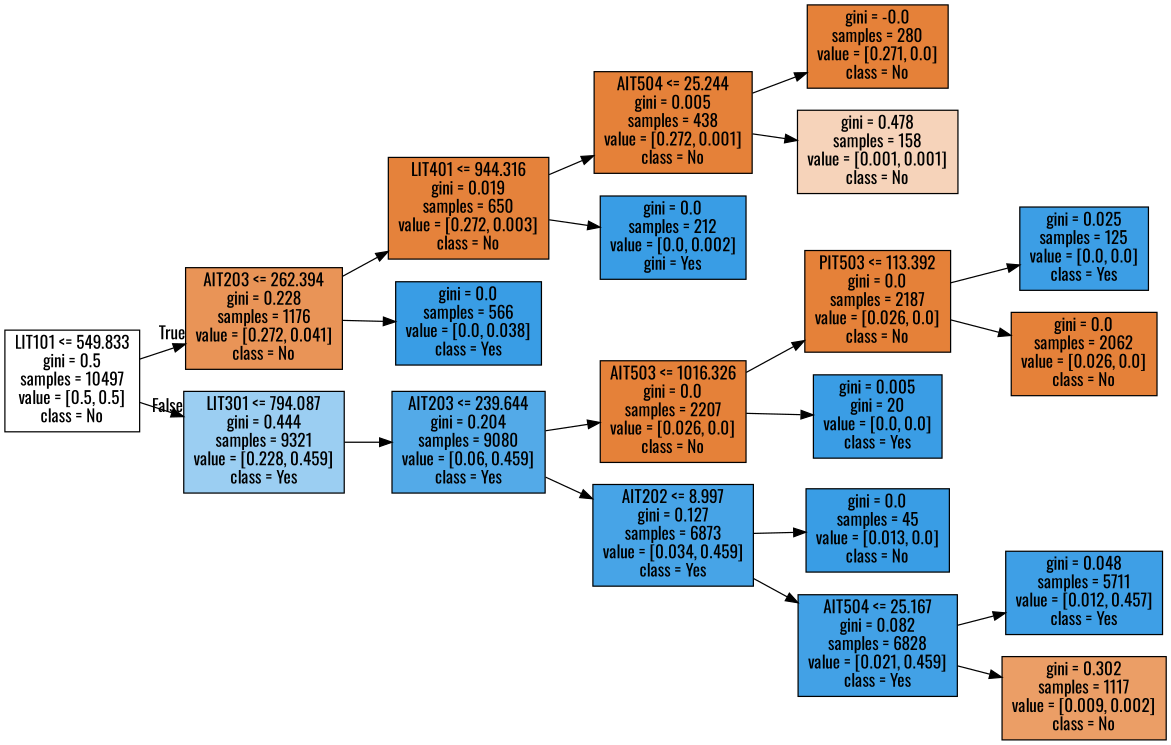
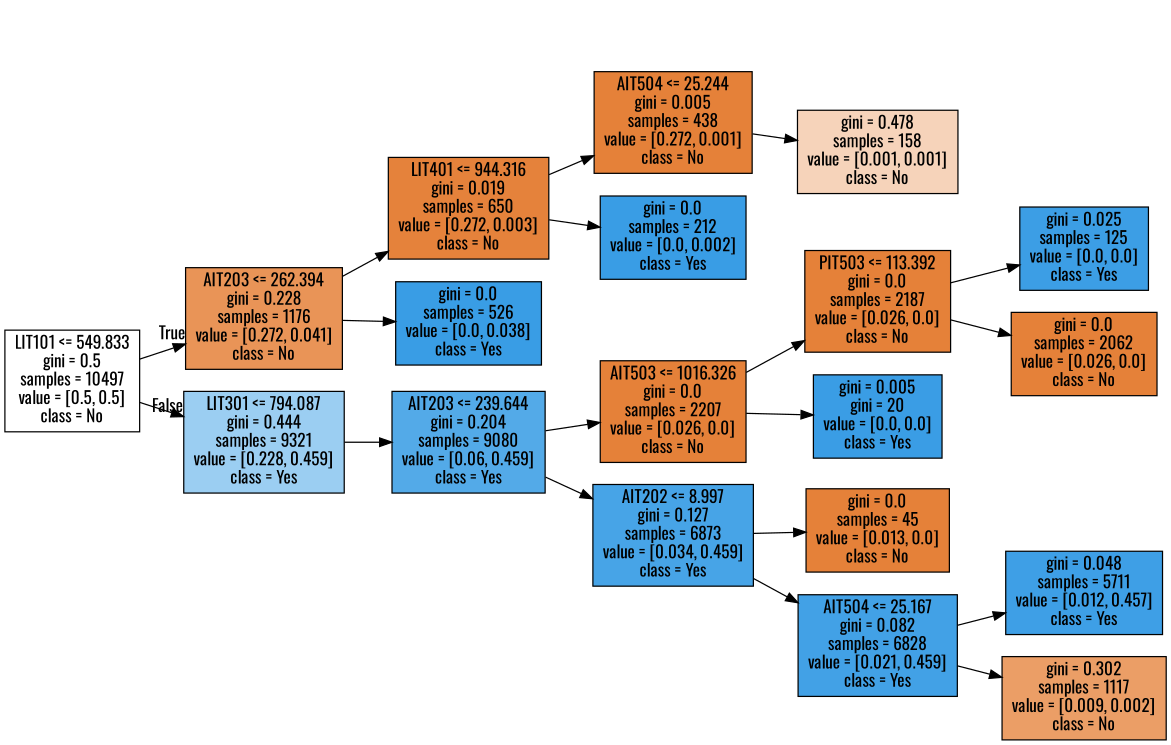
(878, 47) -> none
(673, 238) -> (673, 238)
(469, 323) -> (469, 323)
(878, 530) -> (878, 530)
